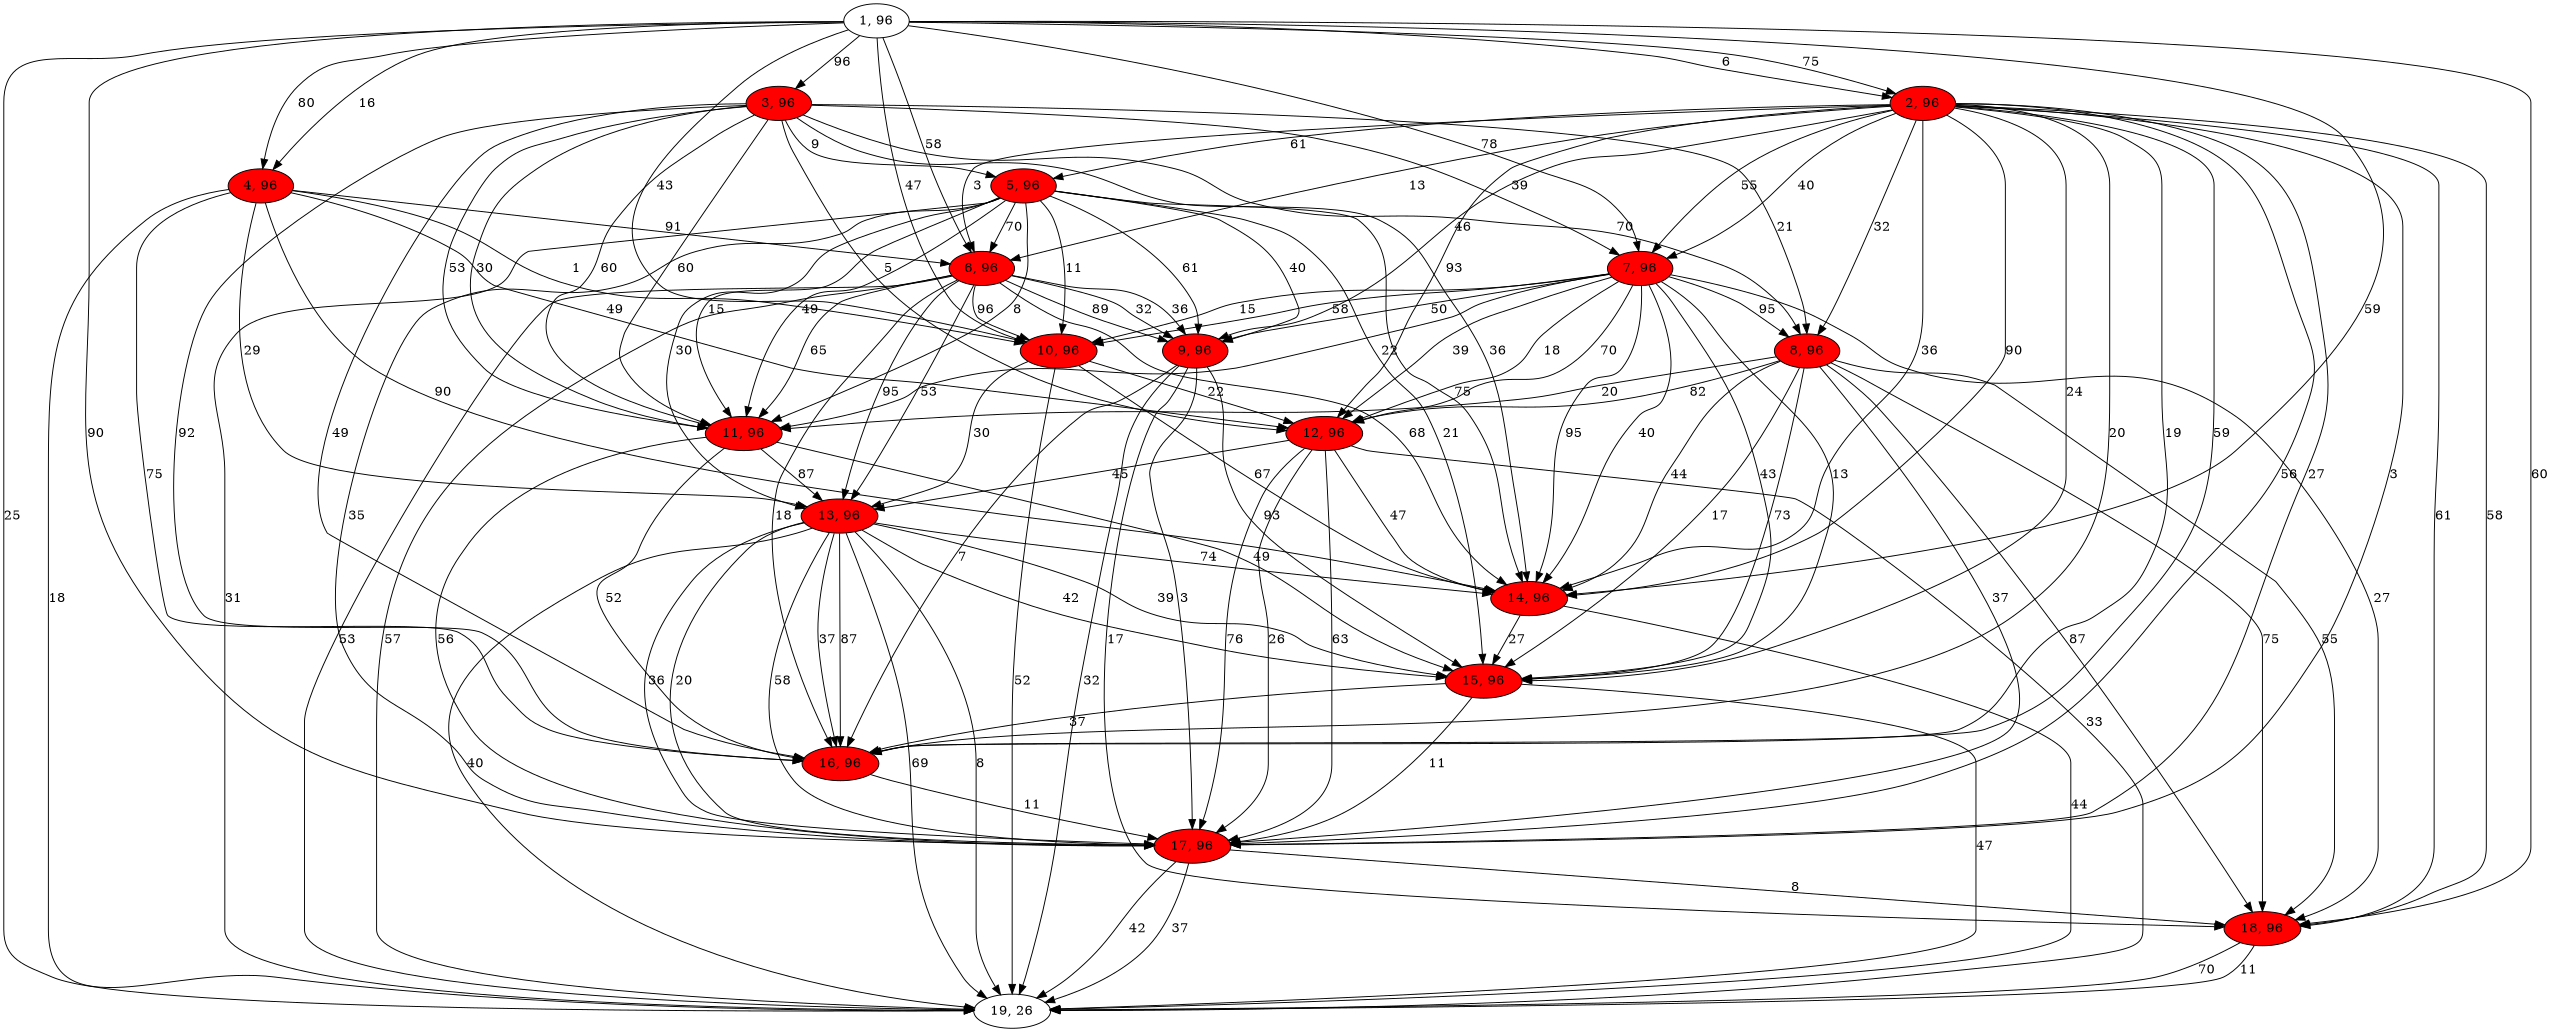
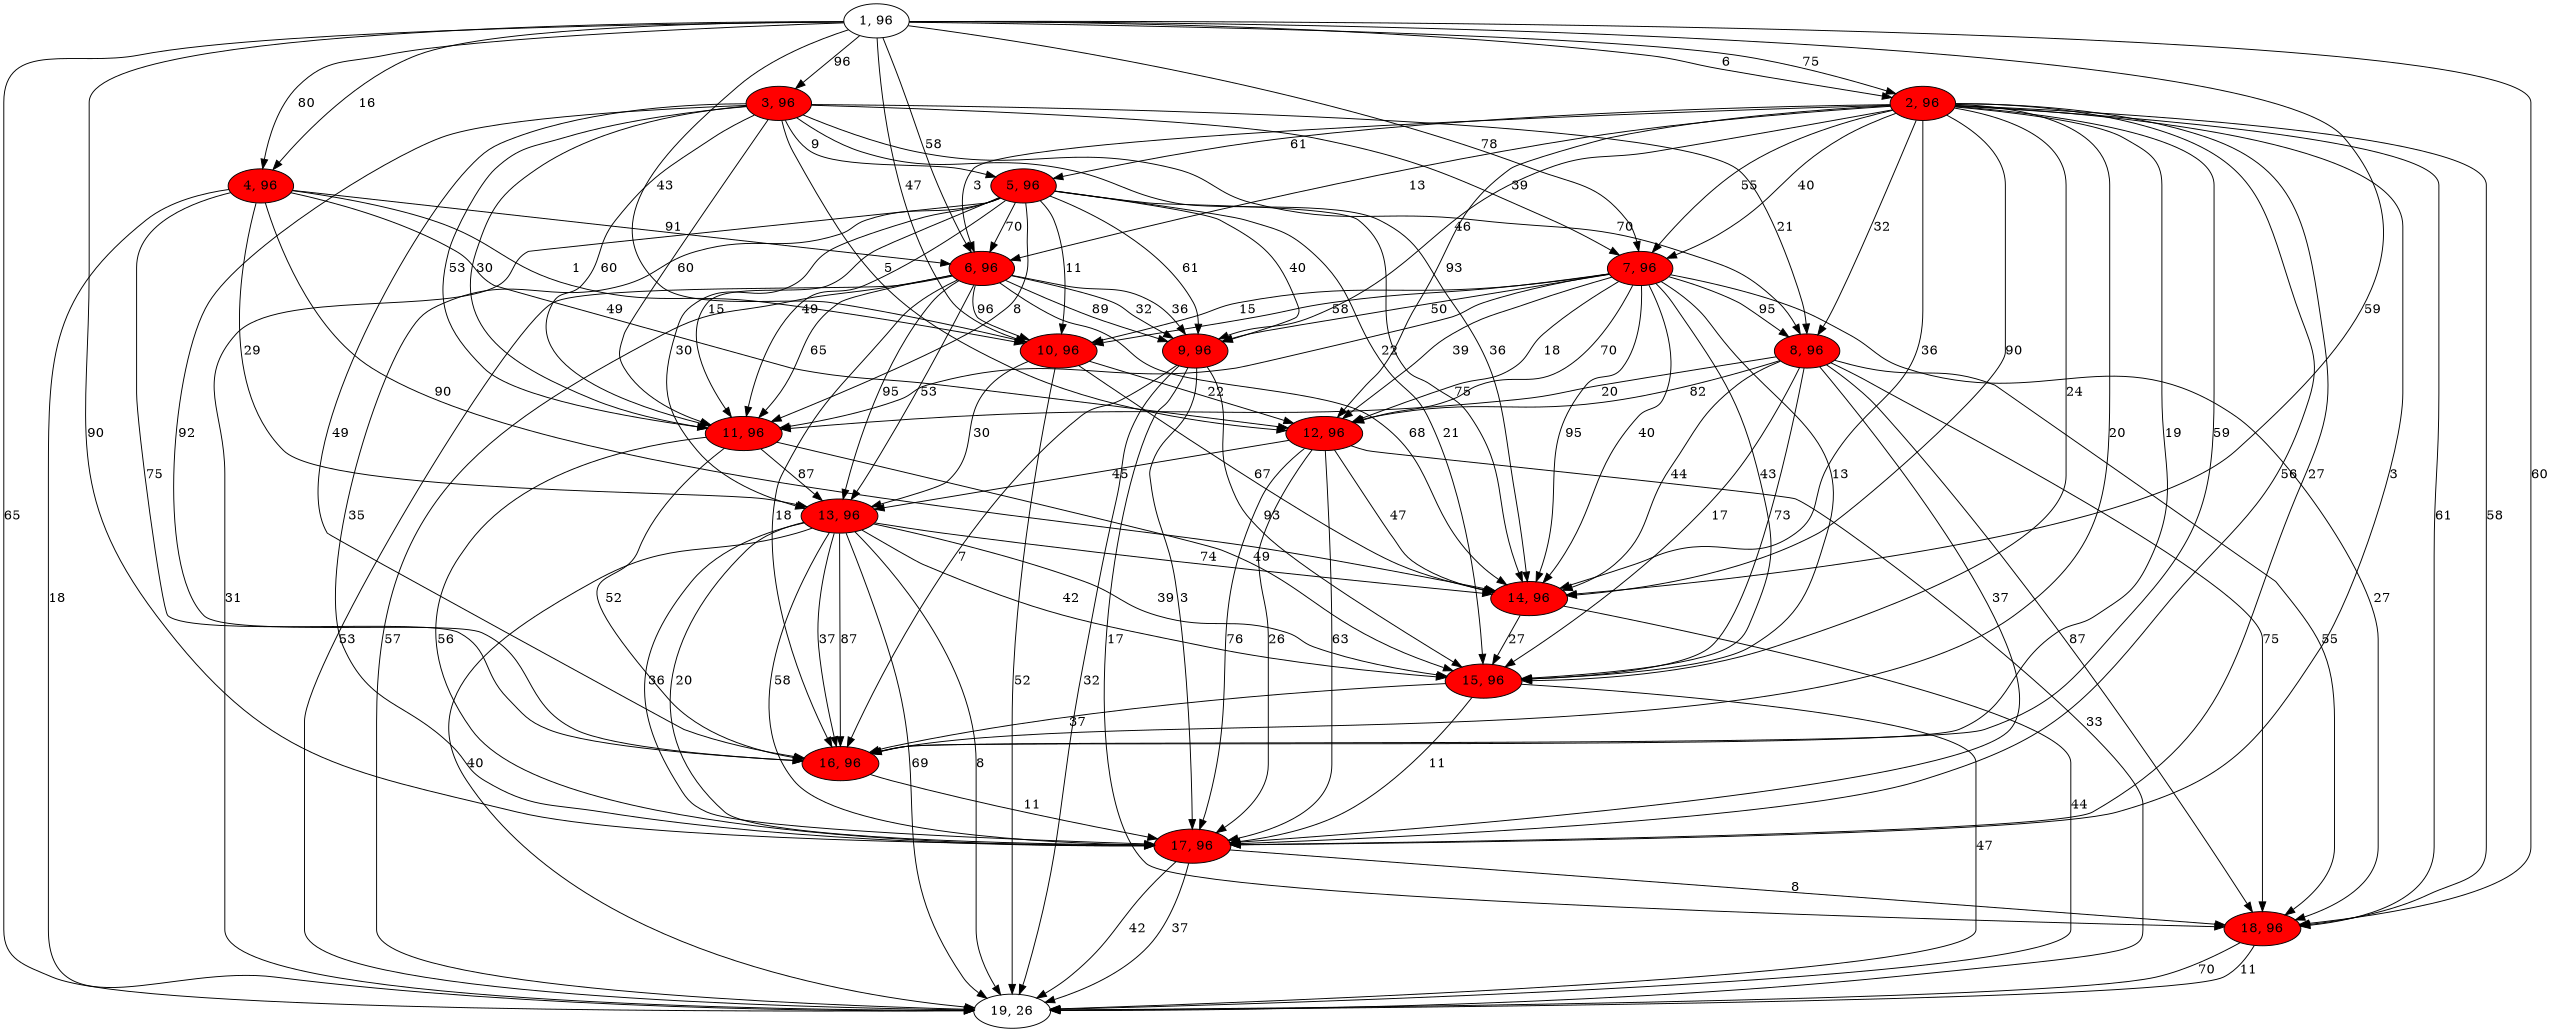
(13, 516) -> (13, 516)
